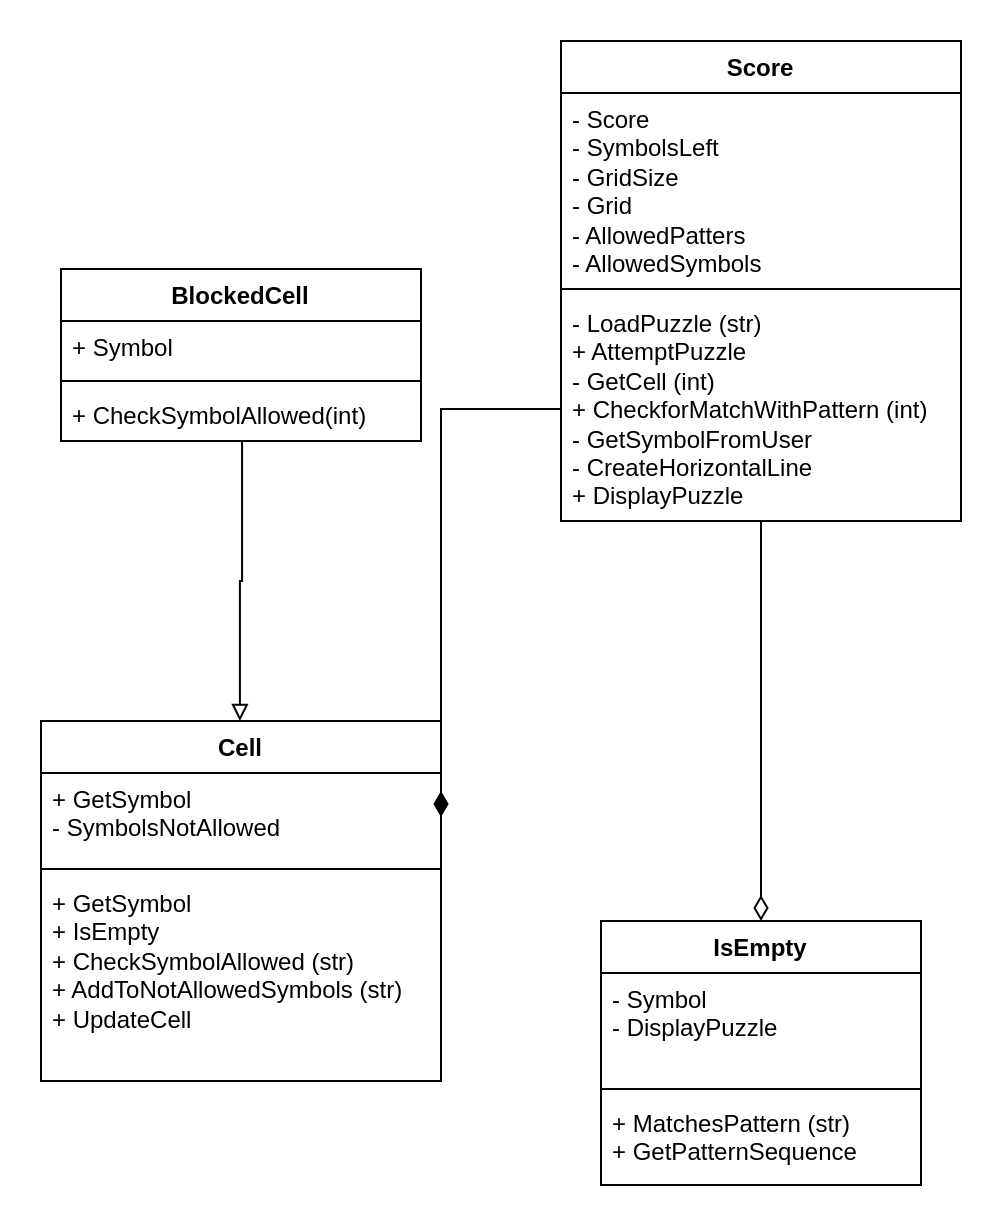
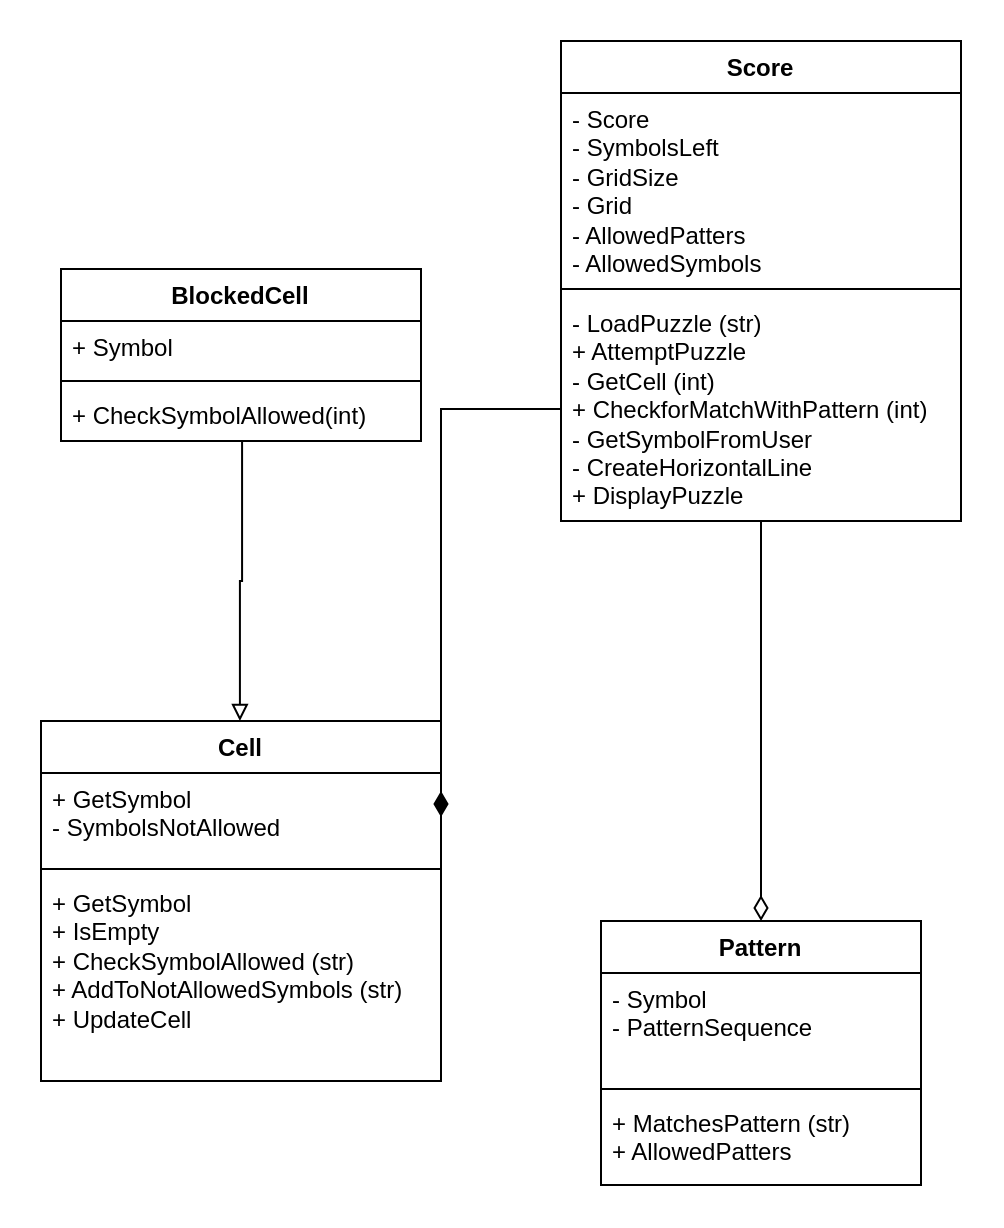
(761, 949) -> (761, 949)
(701, 1016) -> (724, 1016)
(755, 1140) -> (755, 1140)
